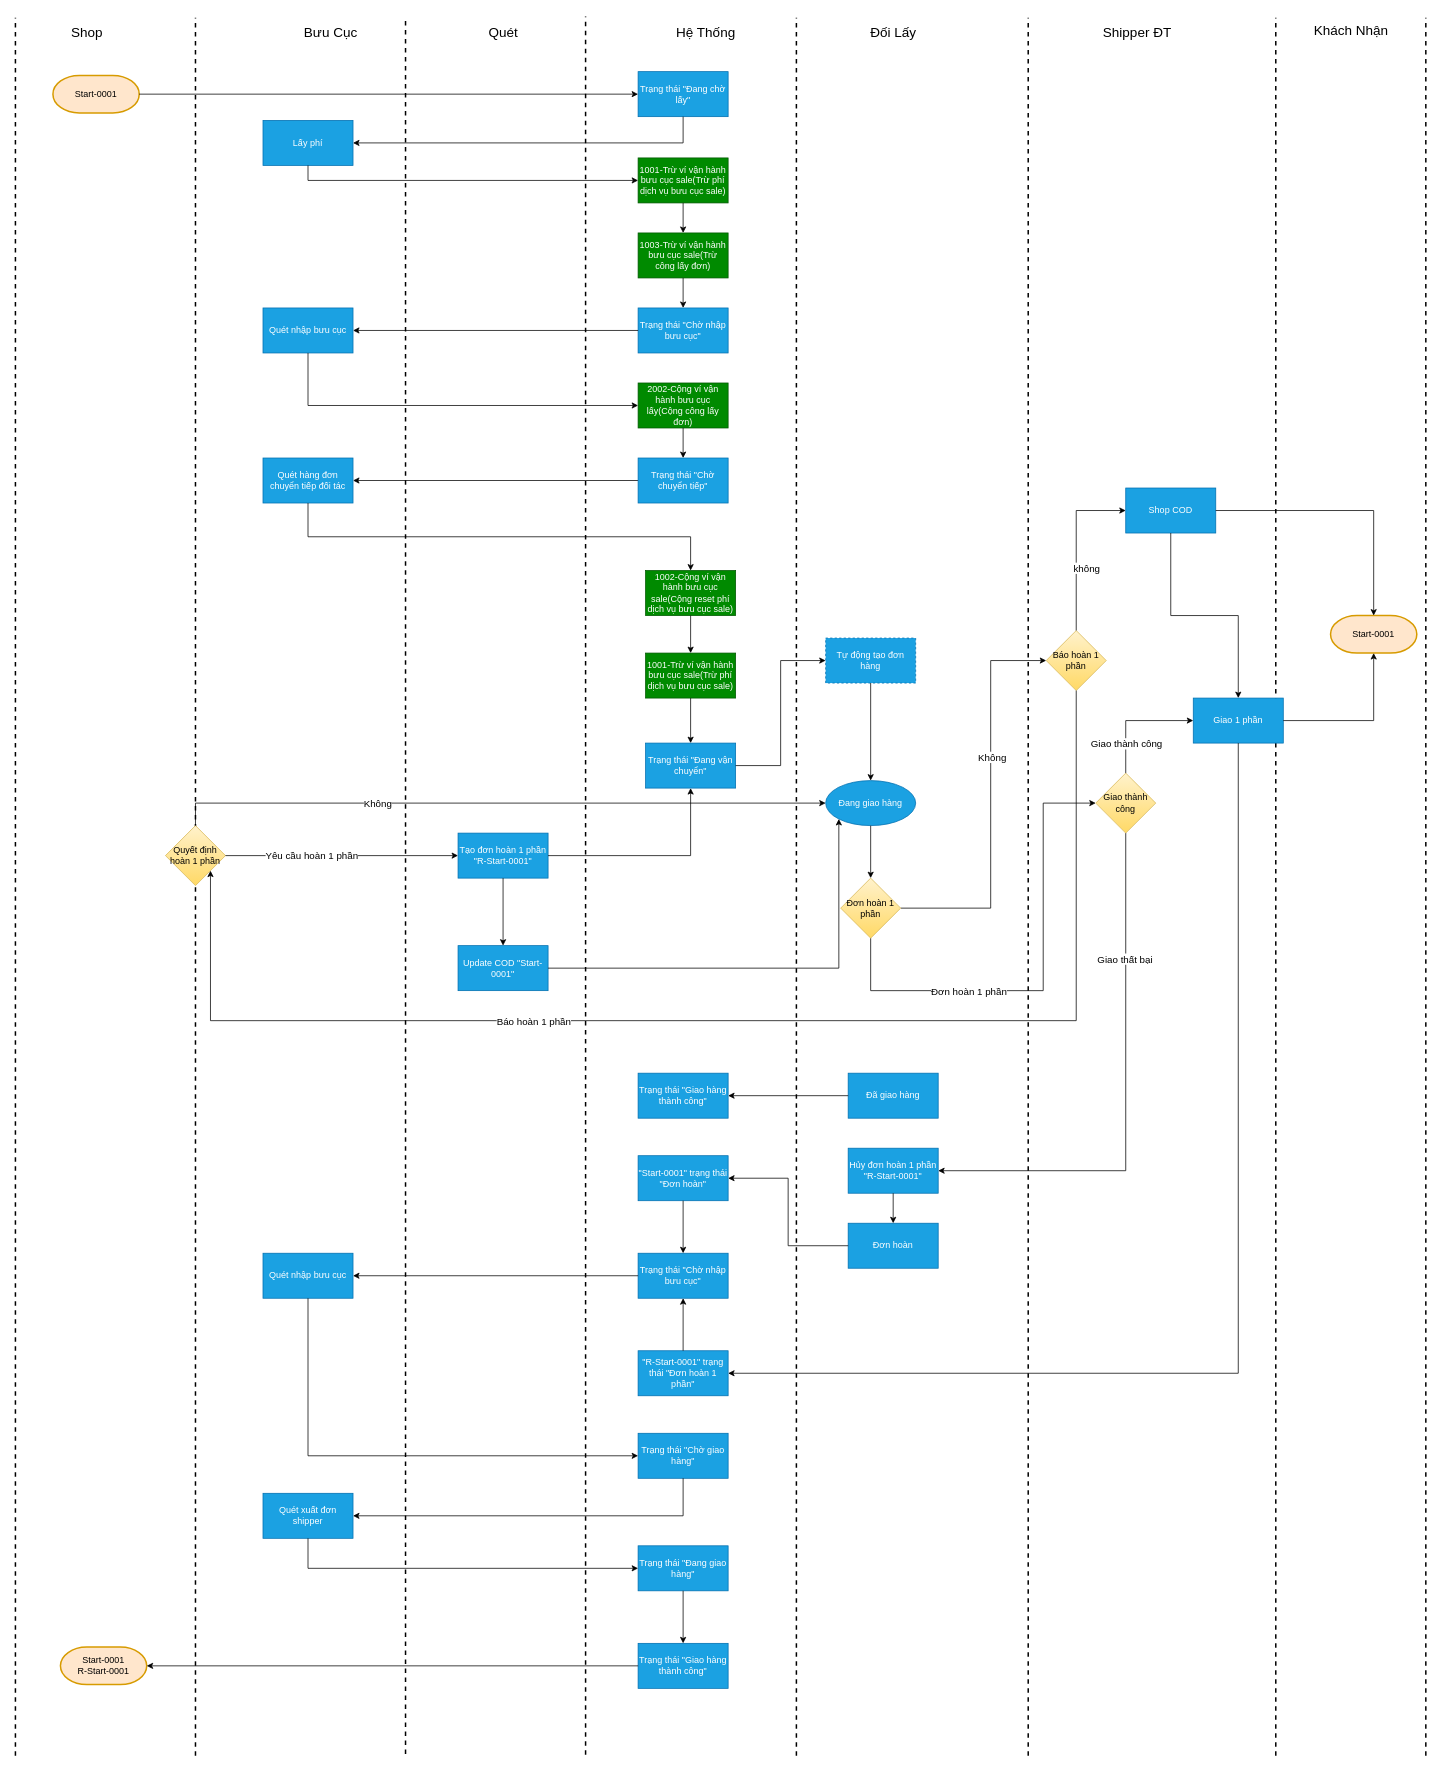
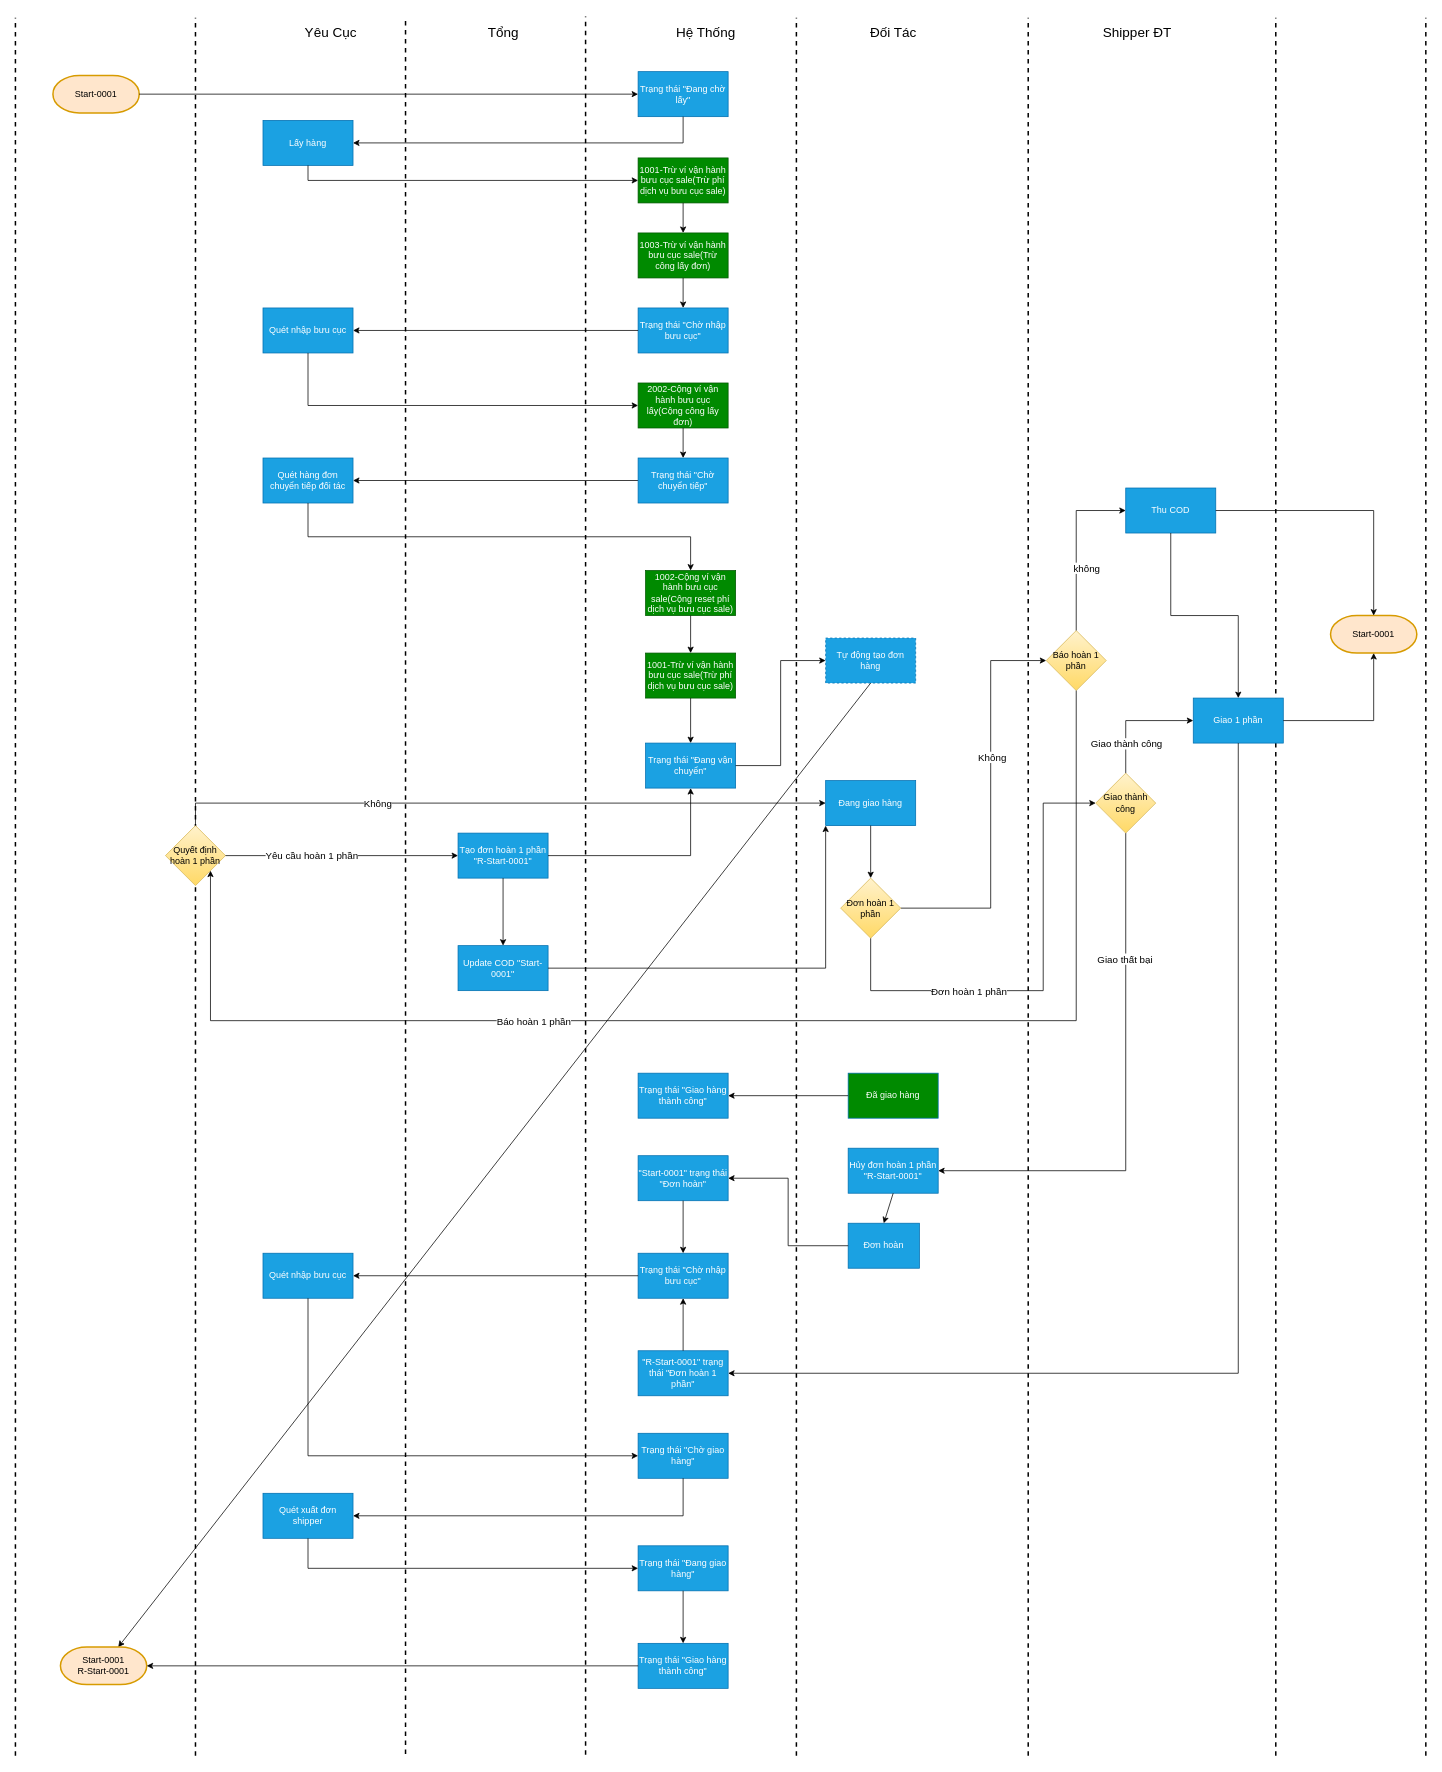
(1350, 30) -> none
(87, 33) -> none
(331, 33) -> (331, 33)
(503, 33) -> (503, 33)
(893, 33) -> (893, 33)
(308, 143) -> (308, 143)
(1170, 510) -> (1170, 510)
(870, 729) -> (496, 1162)
(870, 803) -> (870, 803)
(893, 1095) -> (893, 1095)
(893, 1245) -> (884, 1245)
